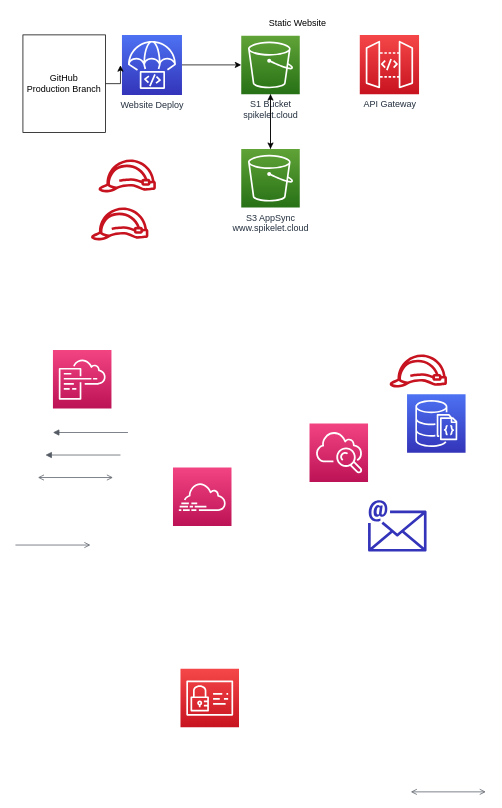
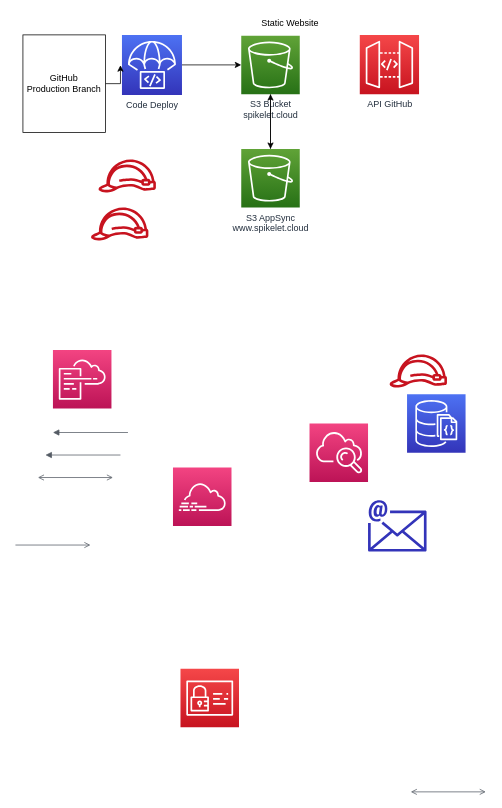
(301, 23) -> (294, 23)
(390, 105) -> (390, 105)
(152, 106) -> (152, 106)
(271, 110) -> (271, 110)
